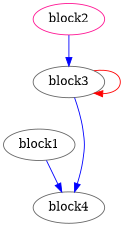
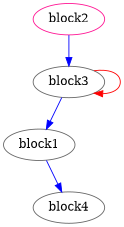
(84, 140) -> (56, 110)
